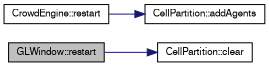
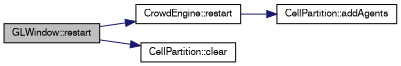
none -> (113, 25)
